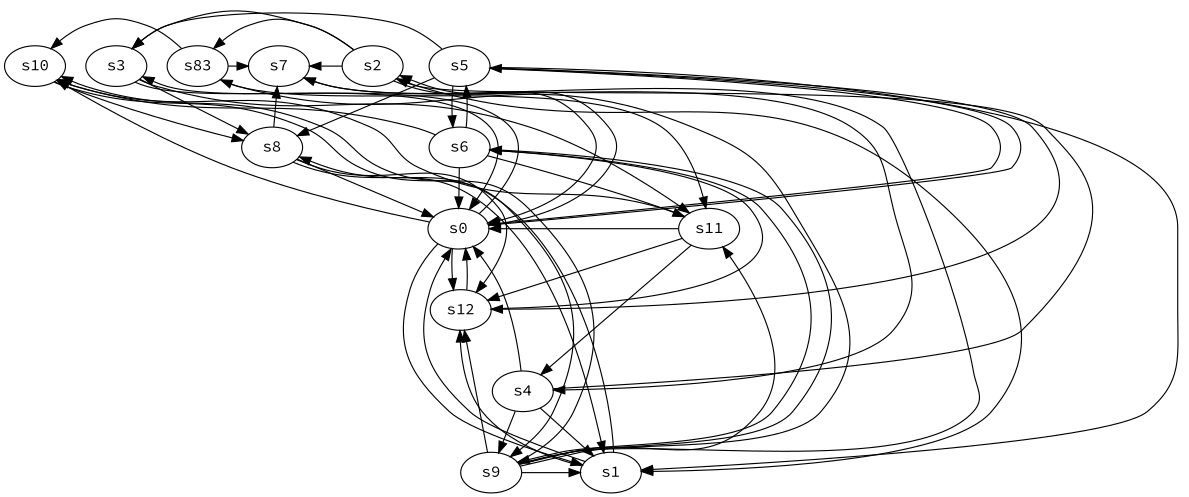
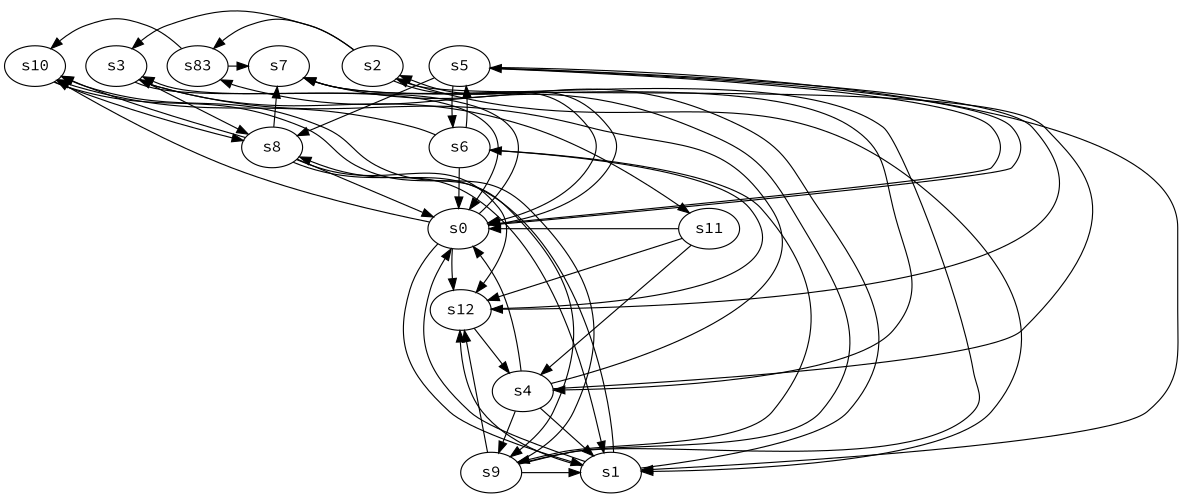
(293, 13) -> (630, 136)
(332, 66) -> (790, 165)
(484, 96) -> none
(383, 135) -> (158, 111)
(567, 178) -> none
(467, 275) -> (488, 346)
(830, 304) -> none
(760, 412) -> none
